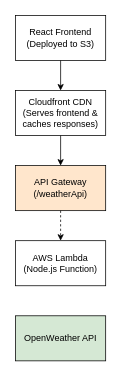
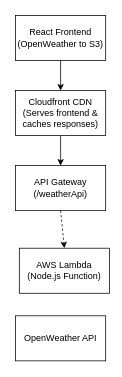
(60, 38) -> (60, 38)
(60, 188) -> (60, 188)
(60, 263) -> (64, 270)
(60, 338) -> (60, 338)
